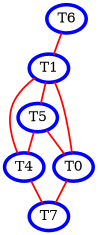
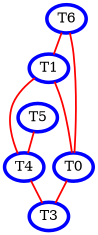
(43, 93) -> none
(56, 142) -> (76, 93)
(49, 216) -> (49, 216)
